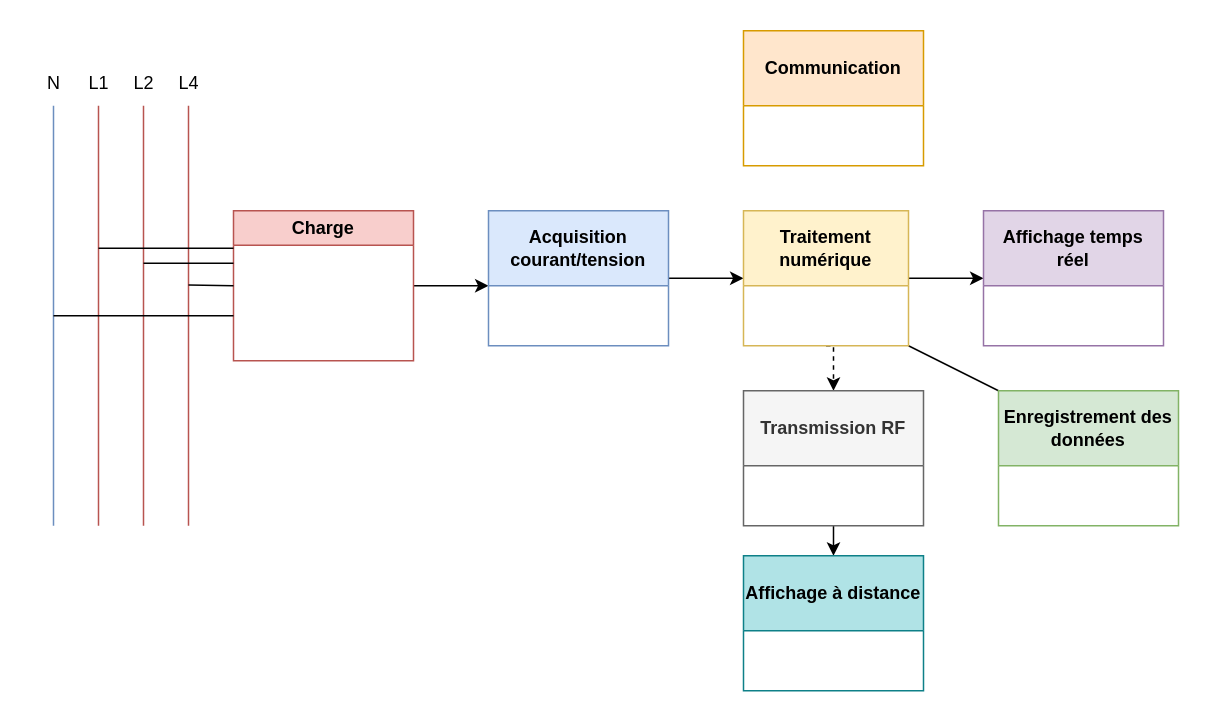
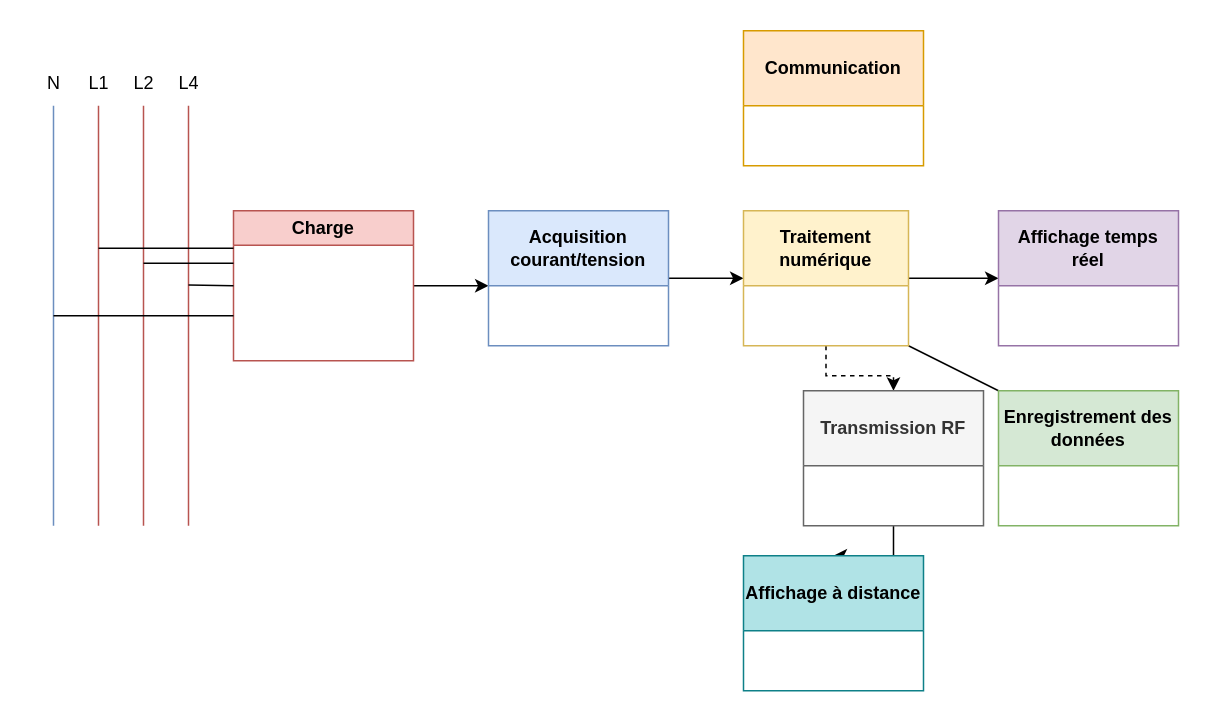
(1073, 278) -> (1088, 278)
(833, 458) -> (893, 458)
